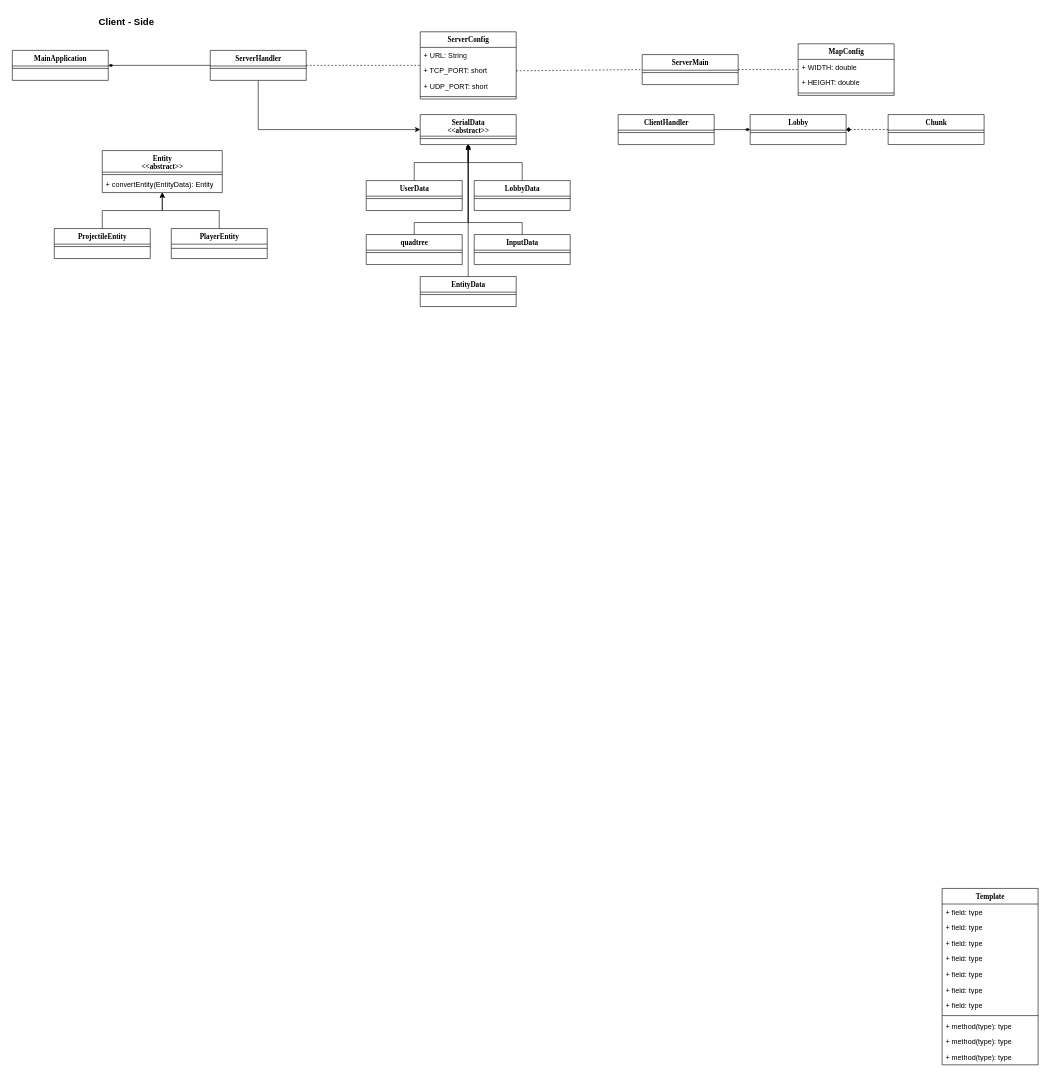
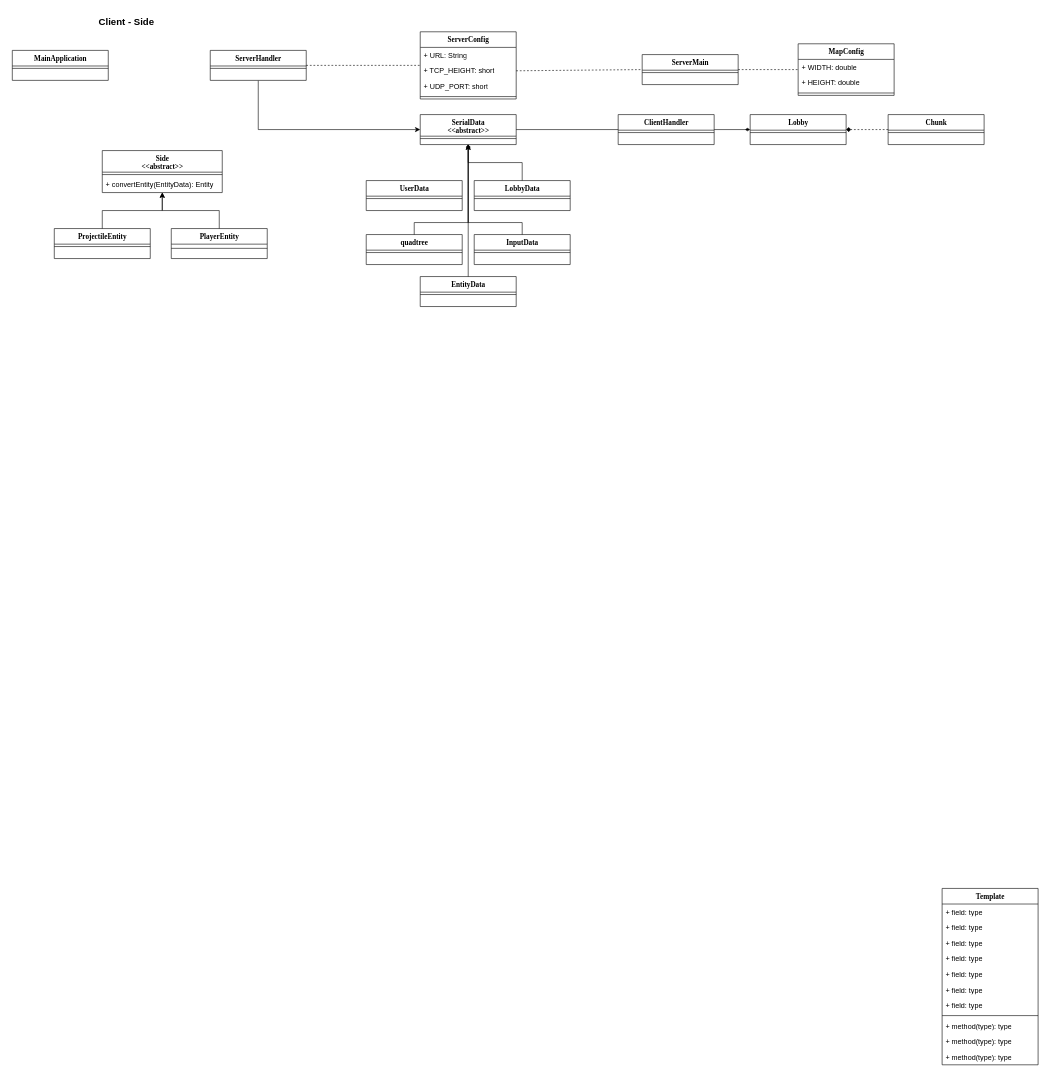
(161, 65) -> none
(455, 71) -> (459, 71)
none -> (567, 129)
(432, 162) -> none
(163, 163) -> (163, 163)
